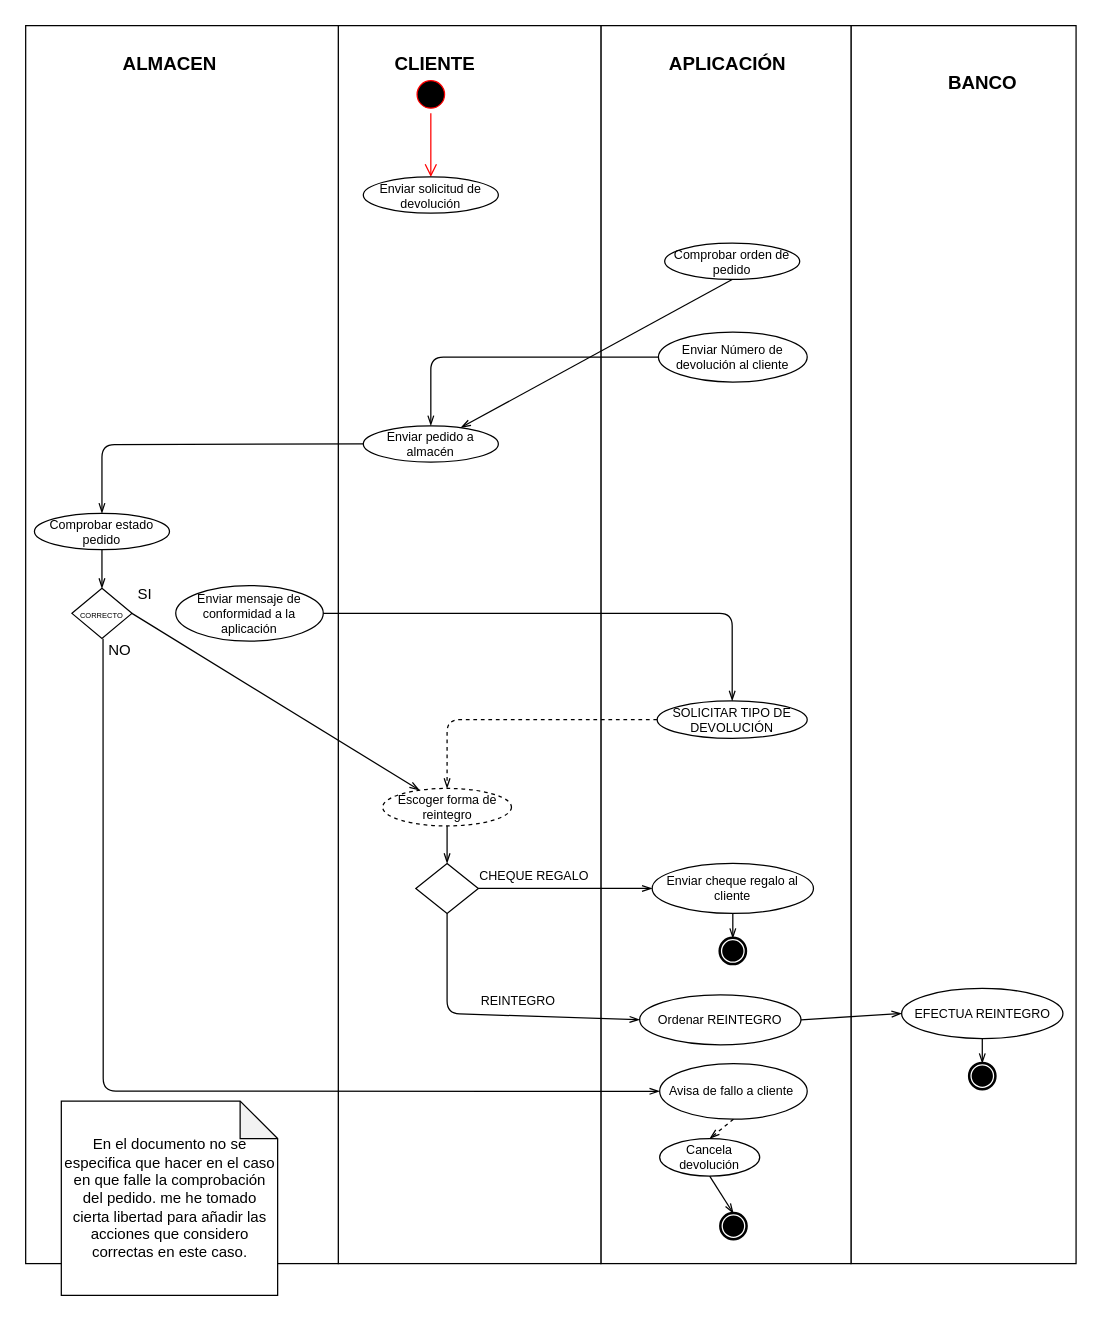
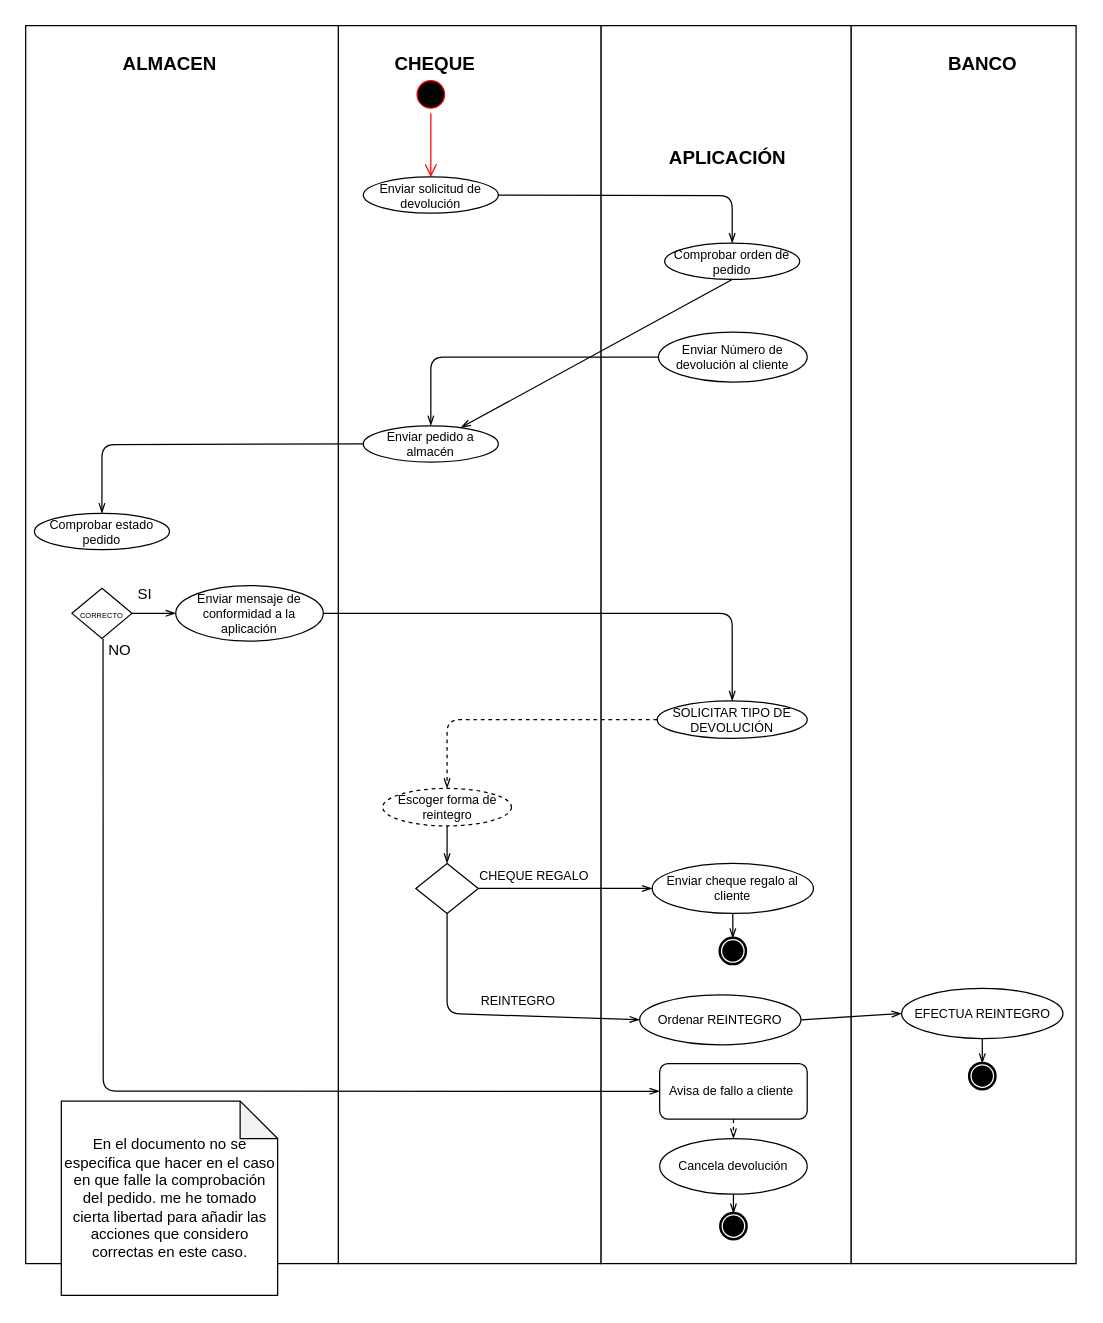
(435, 63) -> (435, 63)
(727, 63) -> (727, 157)
(982, 82) -> (982, 63)
none -> (631, 195)
(102, 567) -> none
(274, 701) -> (152, 613)
(733, 1091) -> (733, 1091)
(709, 1157) -> (733, 1166)
